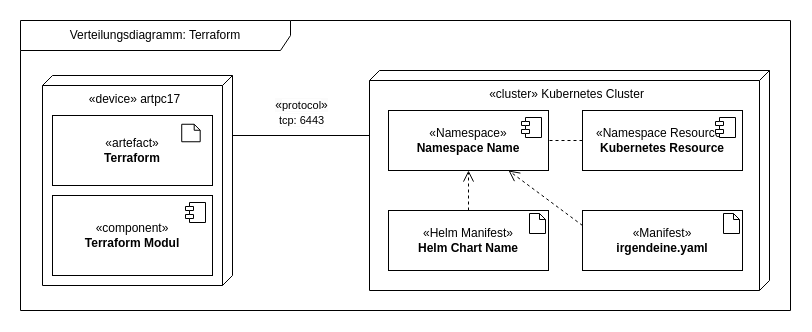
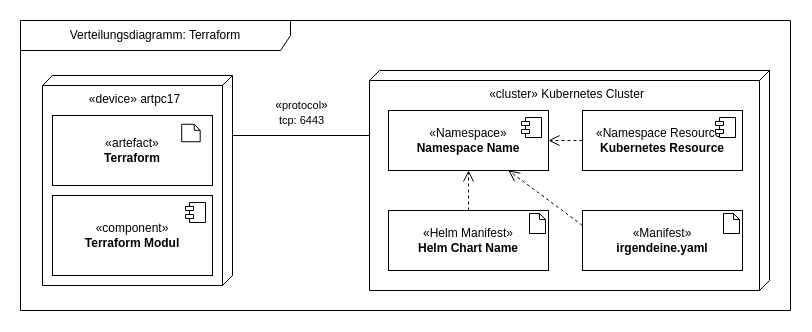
(554, 141) -> (554, 141)
